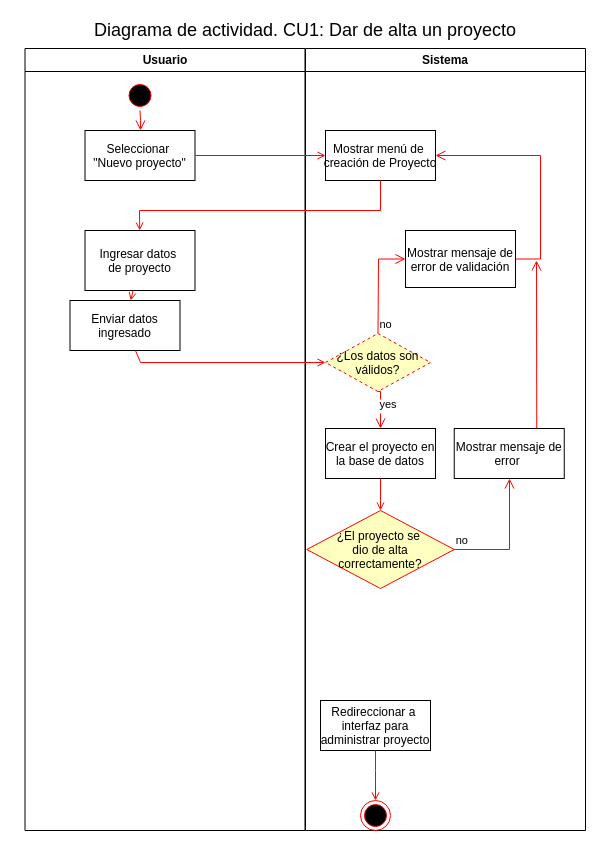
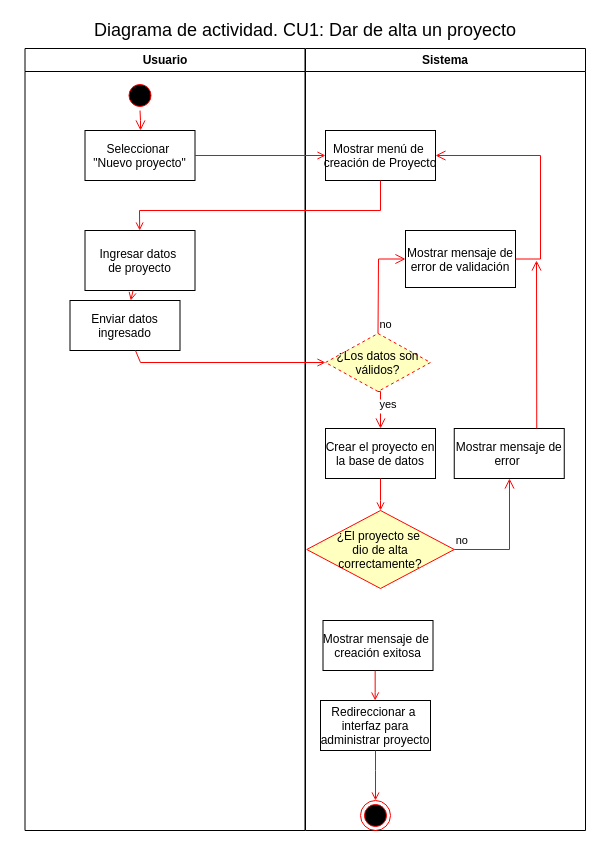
none -> (378, 646)
none -> (375, 684)
